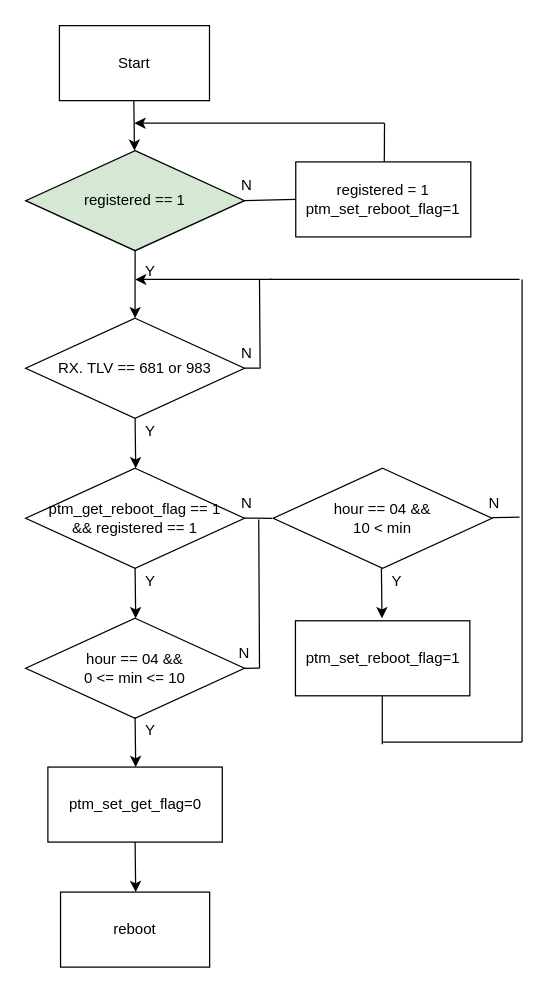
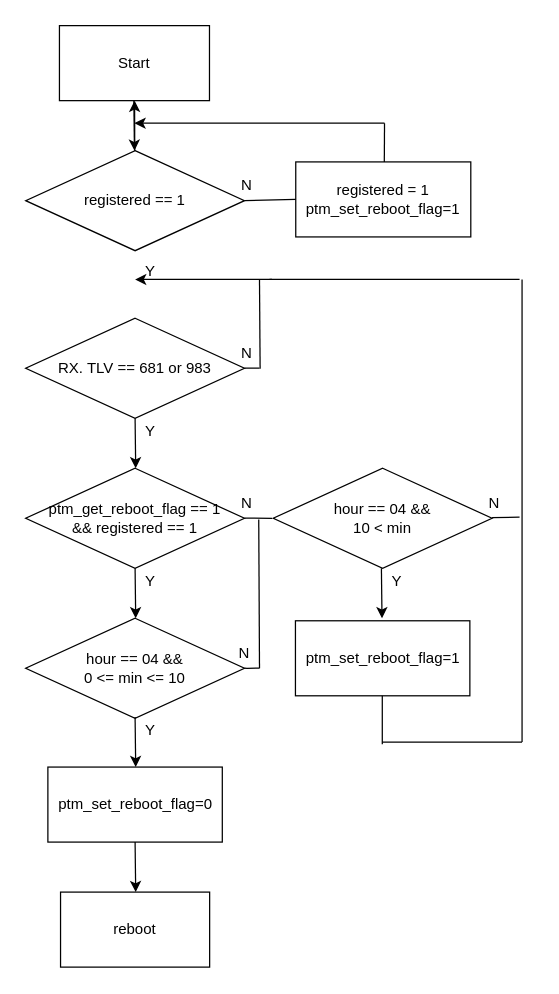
(135, 201) -> (135, 201)
(135, 280) -> (135, 250)
(136, 804) -> (136, 804)
